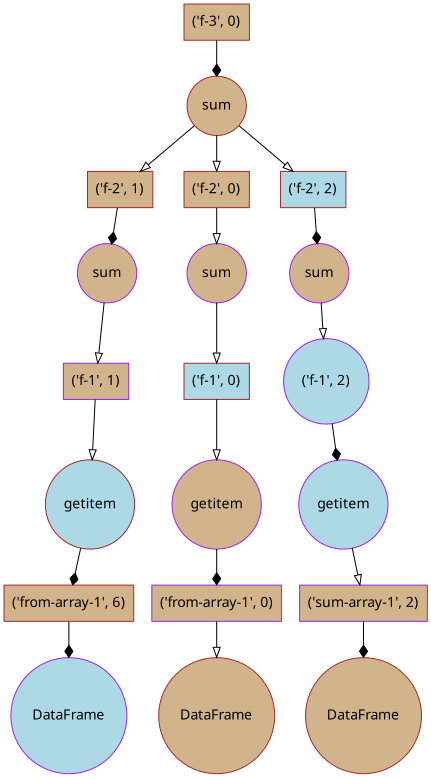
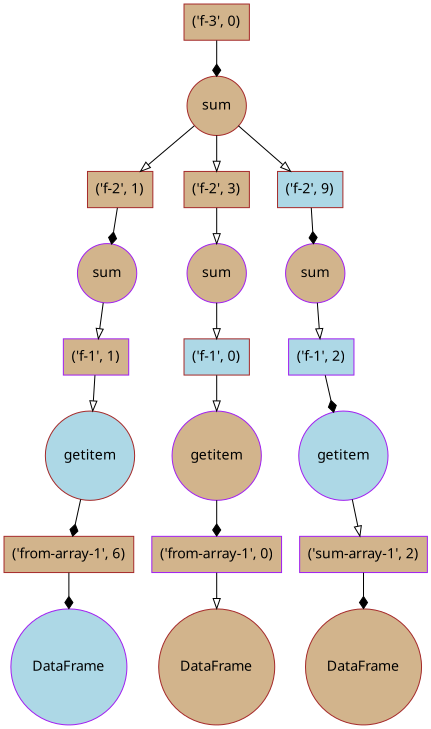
(217, 190) -> (217, 190)
(313, 190) -> (310, 190)
(326, 381) -> (321, 357)
